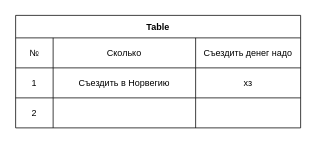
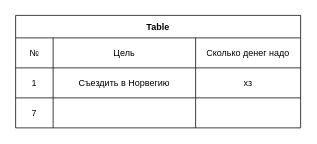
(124, 53) -> (124, 53)
(248, 53) -> (248, 53)
(34, 113) -> (34, 113)
